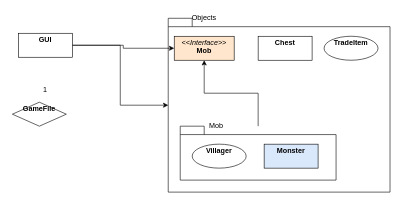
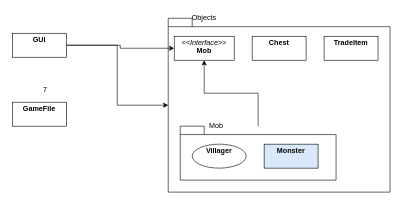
(45, 45) -> (39, 45)
(204, 48) -> (204, 48)
(285, 48) -> (279, 48)
(351, 48) -> (351, 48)
(45, 90) -> (45, 90)
(39, 114) -> (39, 114)
